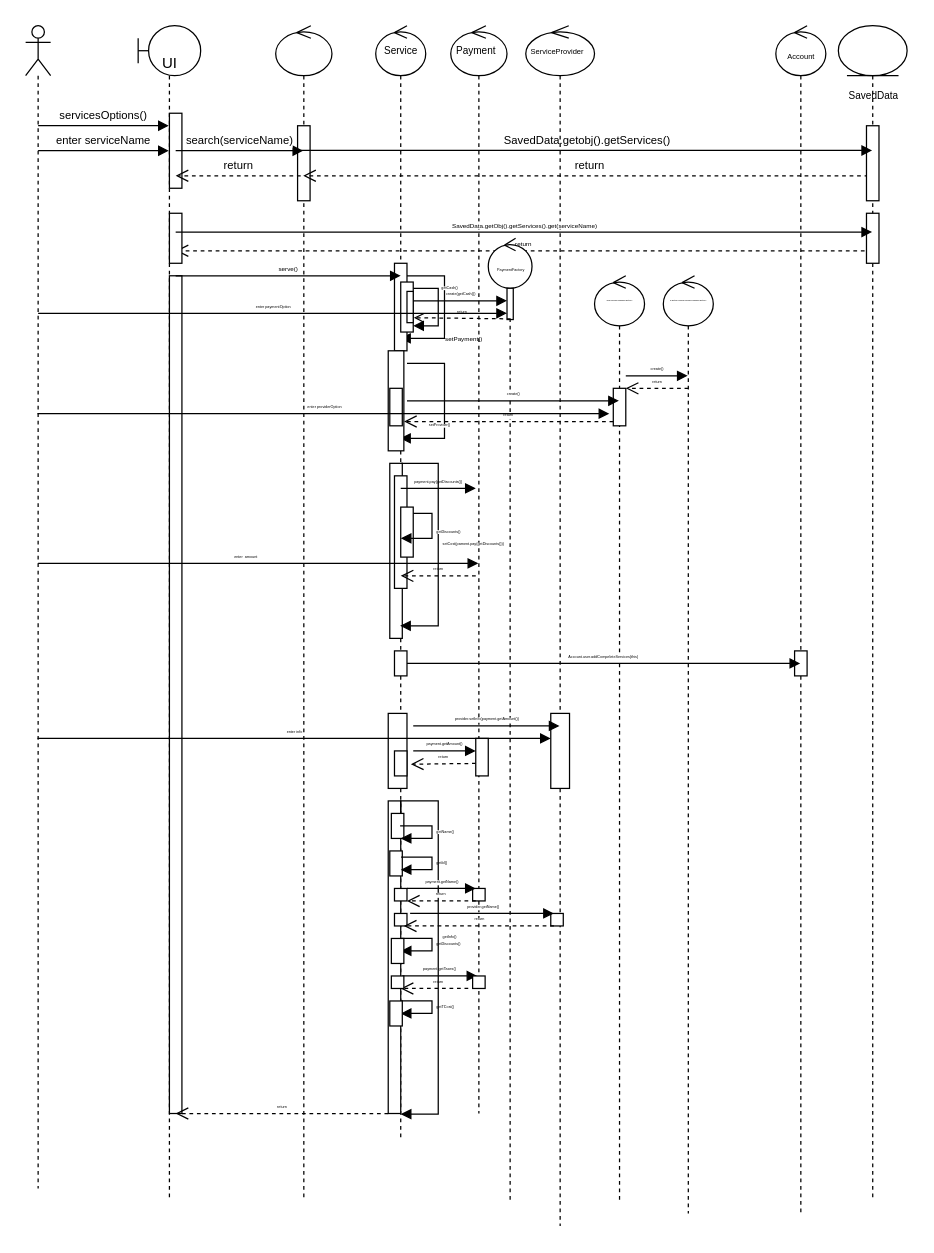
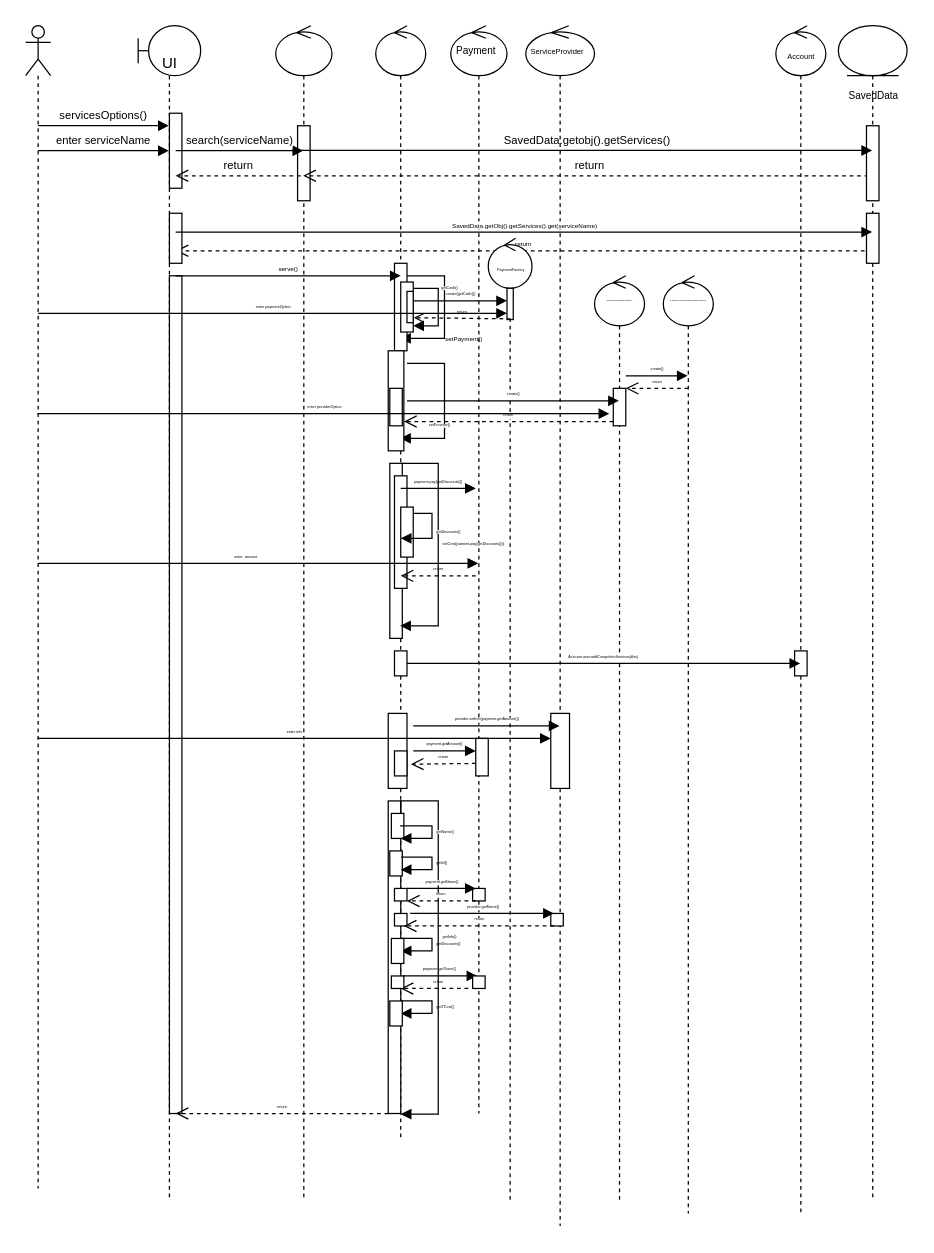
(401, 51) -> none
